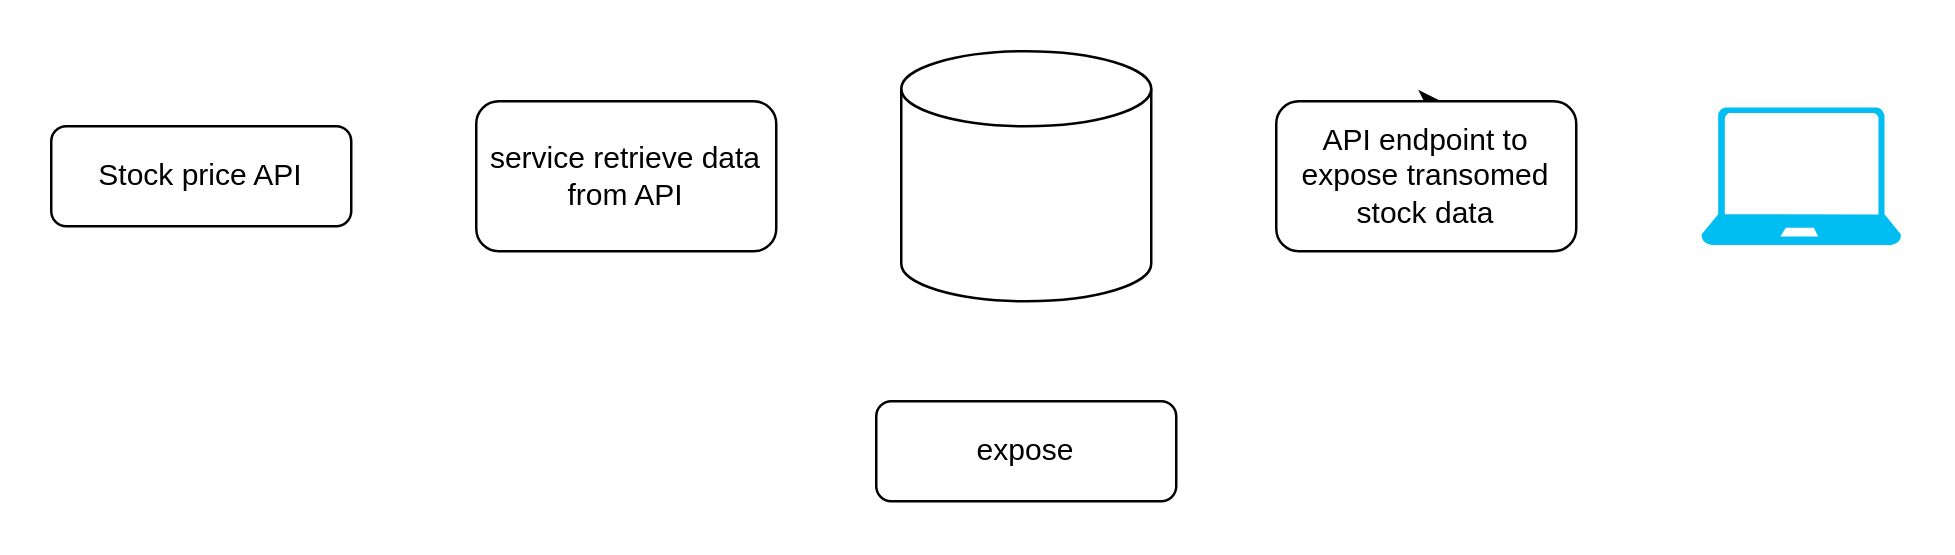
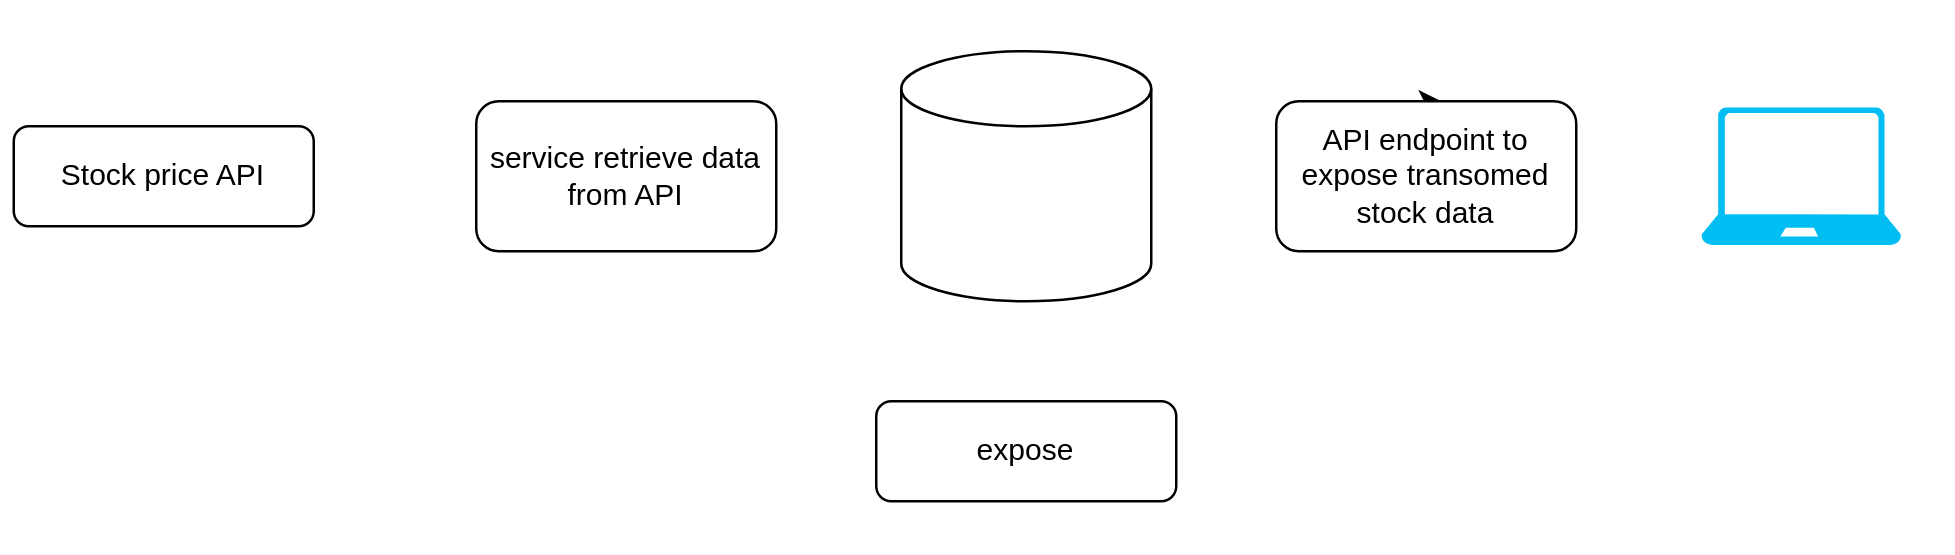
(201, 176) -> (164, 176)
